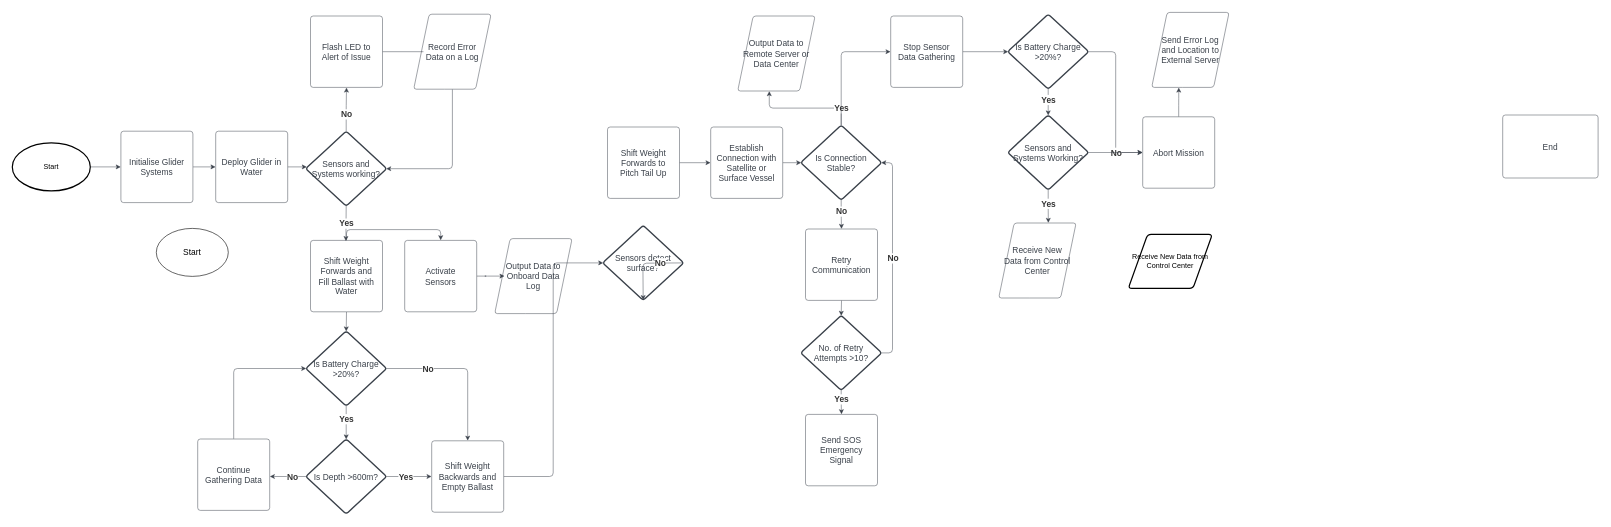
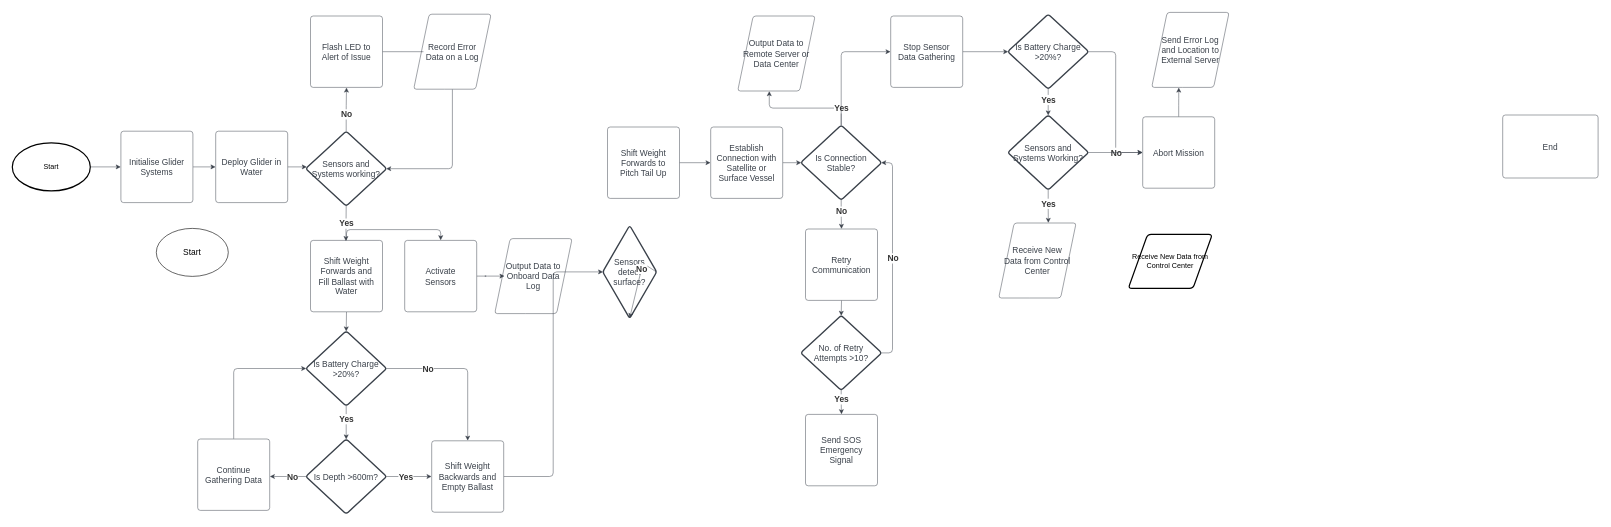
(643, 263) -> (630, 272)
